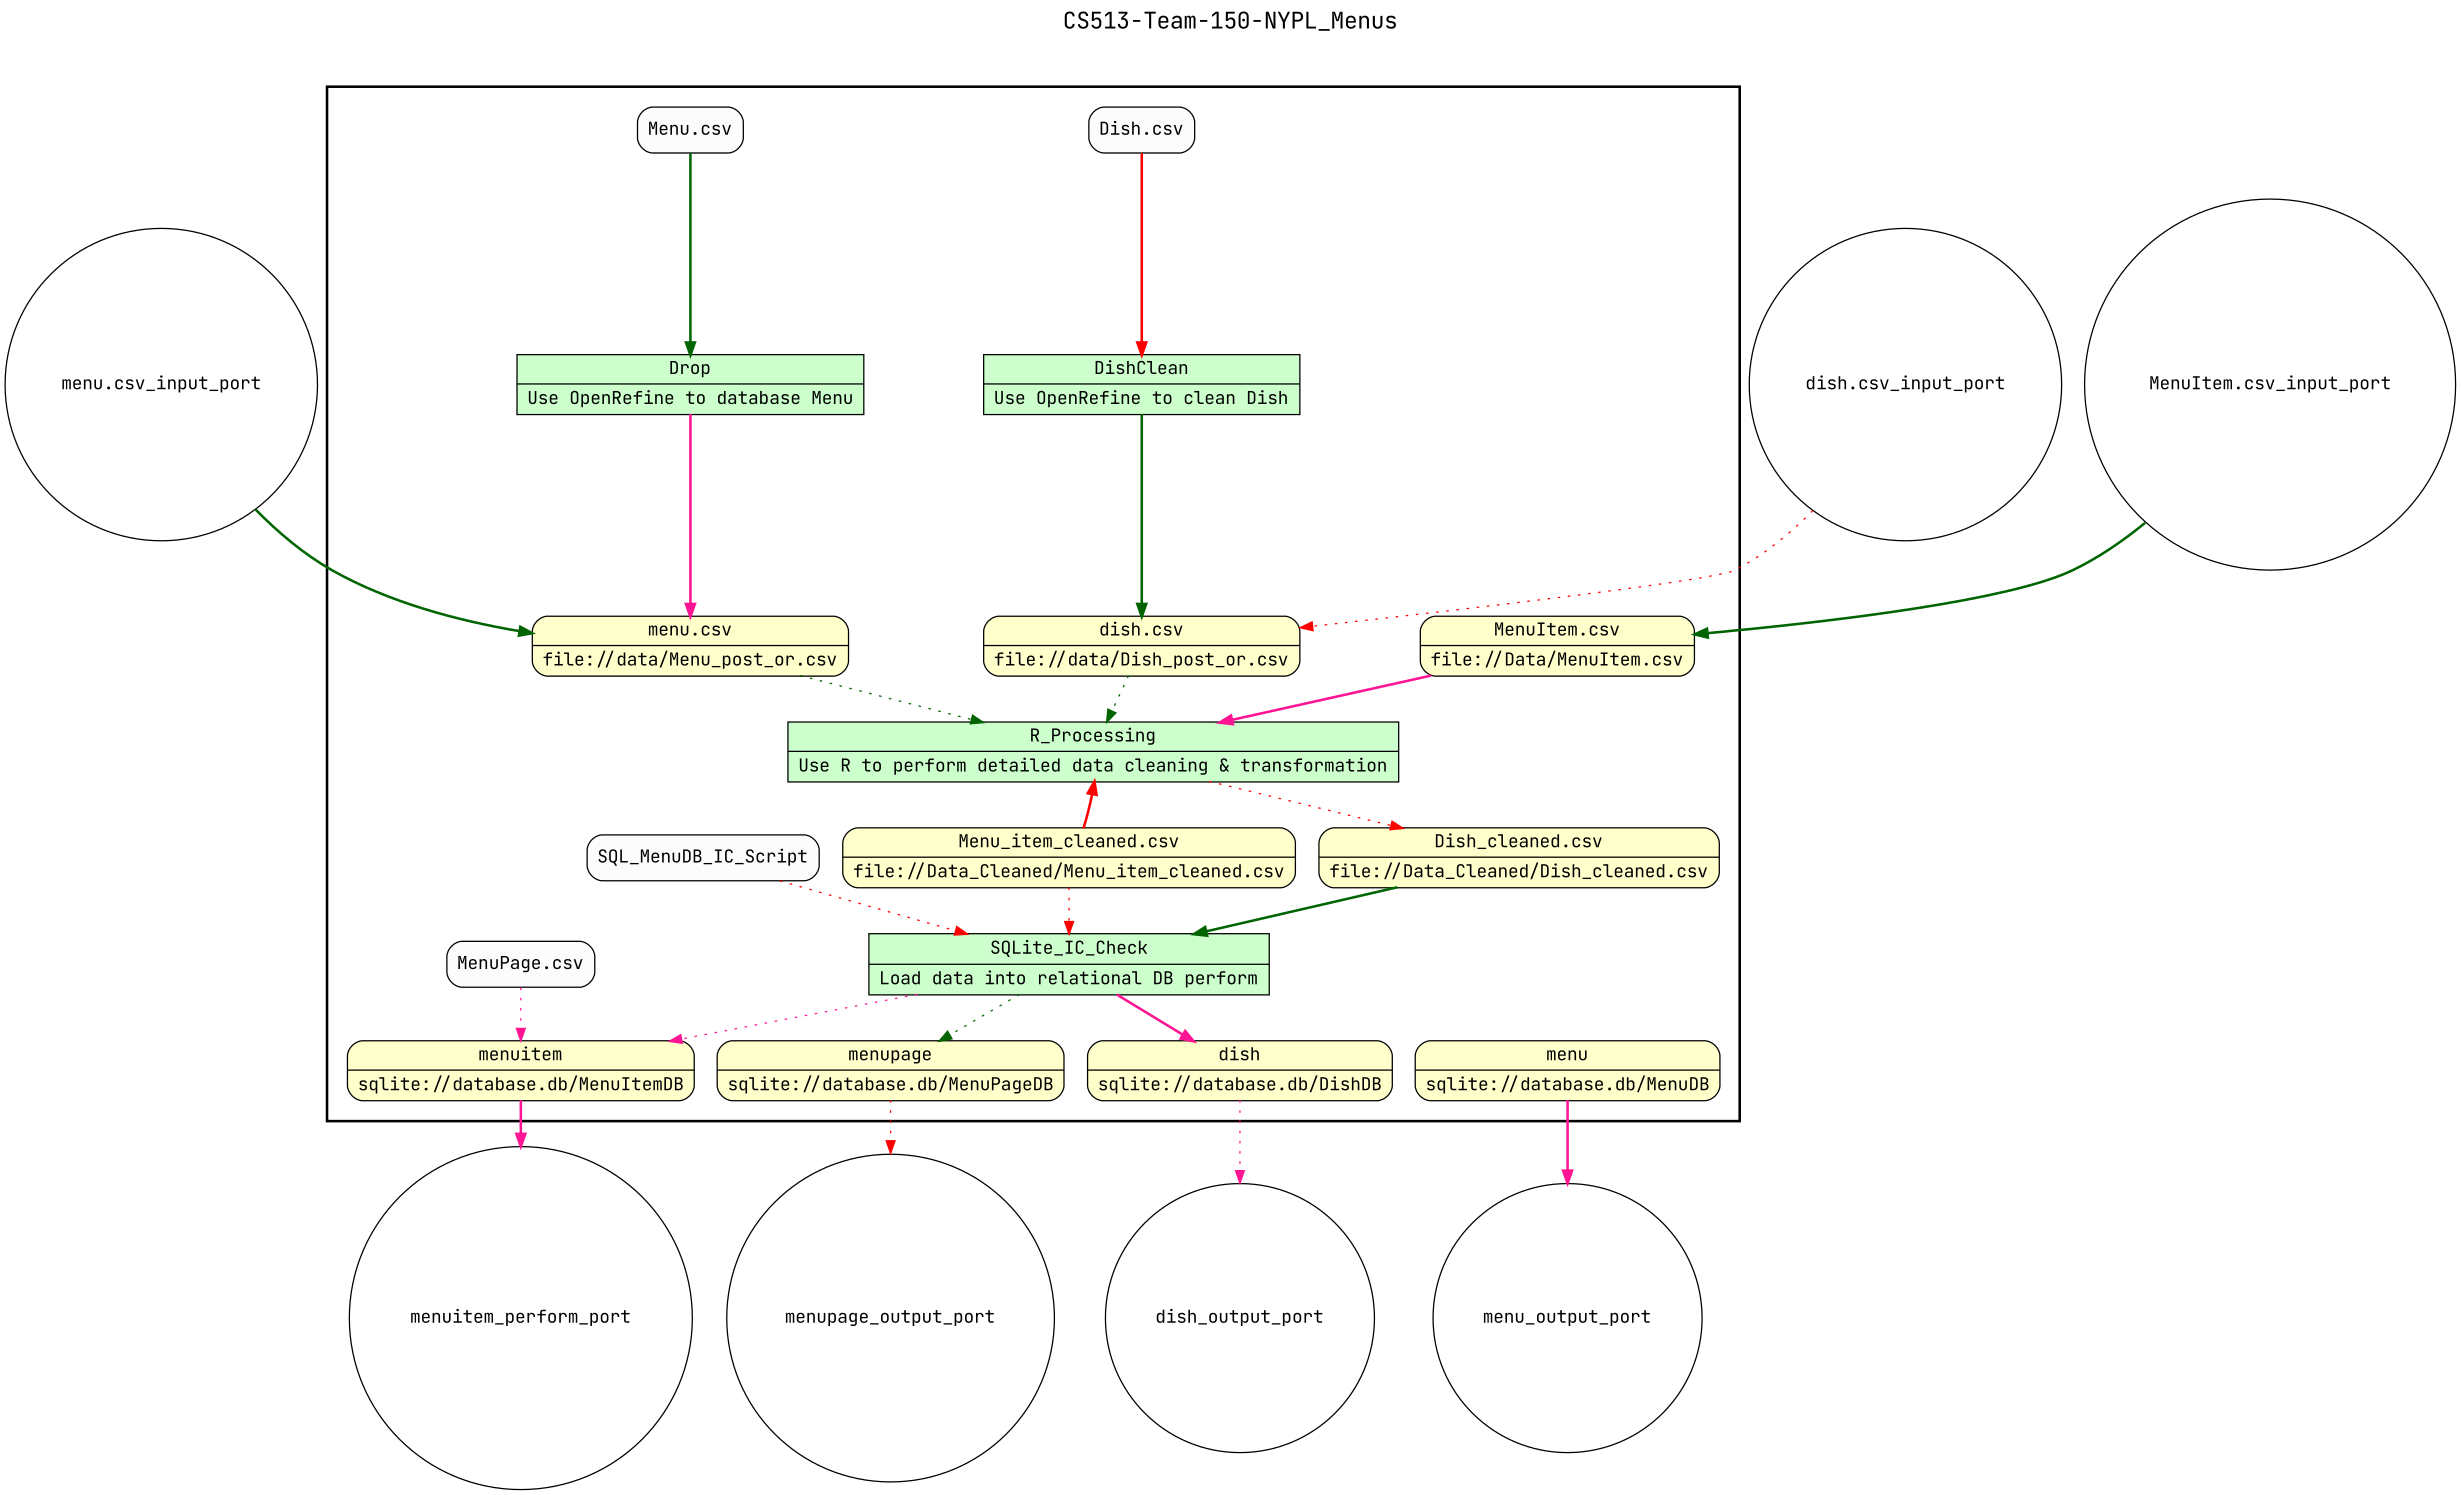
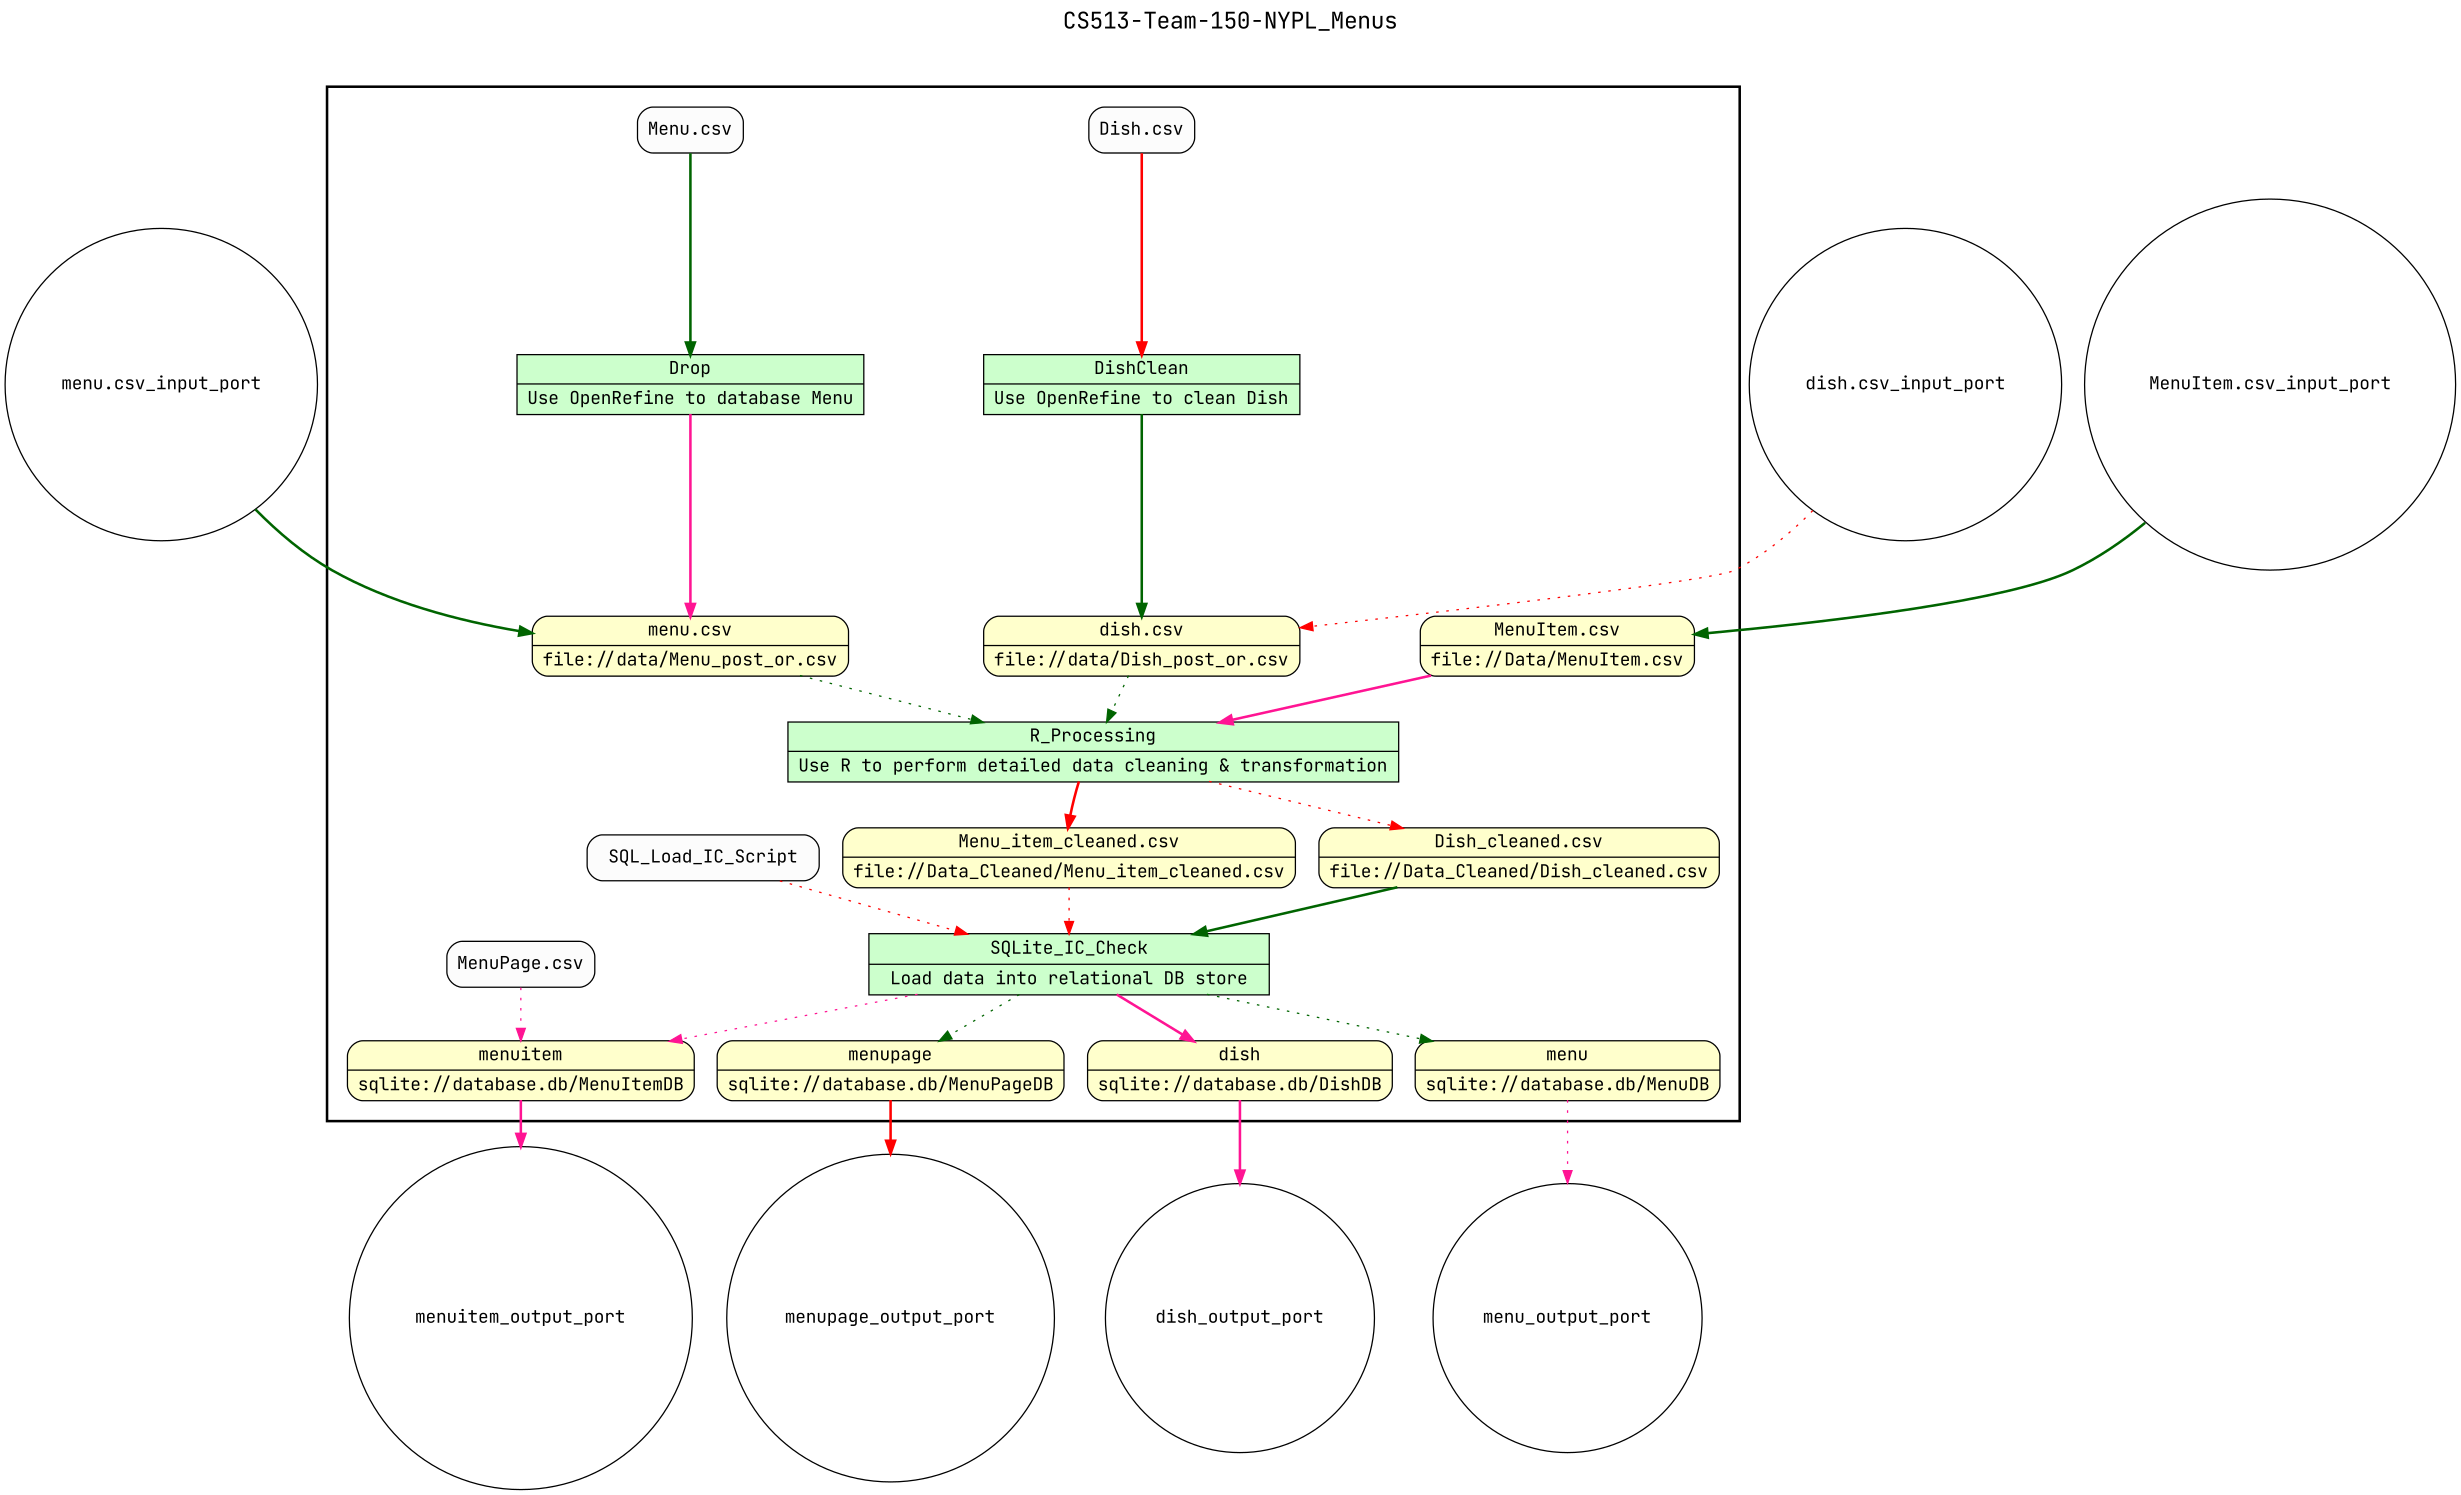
(1088, 811) -> (1074, 798)
(703, 858) -> (703, 858)
(1069, 979) -> (1069, 979)
none -> (1313, 1016)
(891, 1129) -> (891, 1129)
(1240, 1135) -> (1240, 1135)
(1568, 1135) -> (1568, 1135)
(521, 1318) -> (521, 1318)
